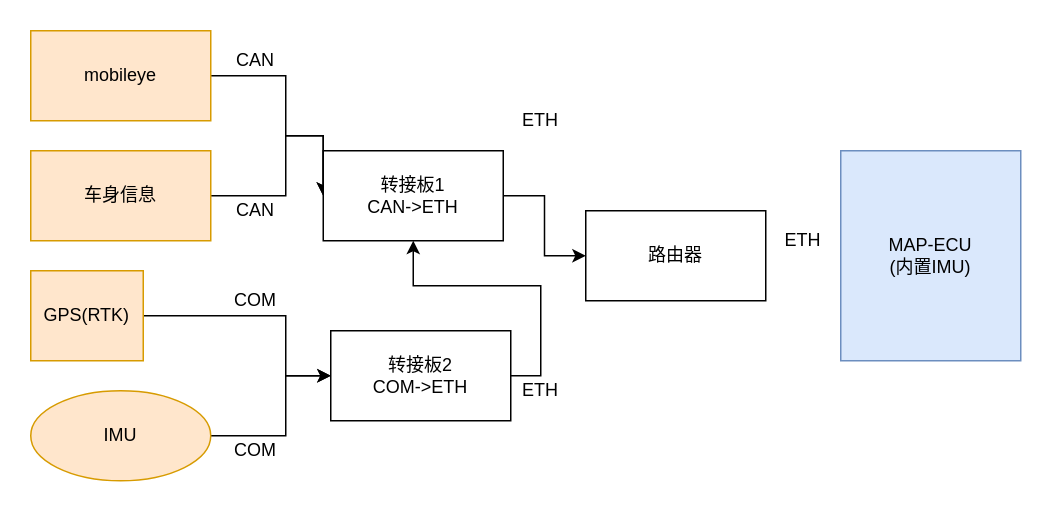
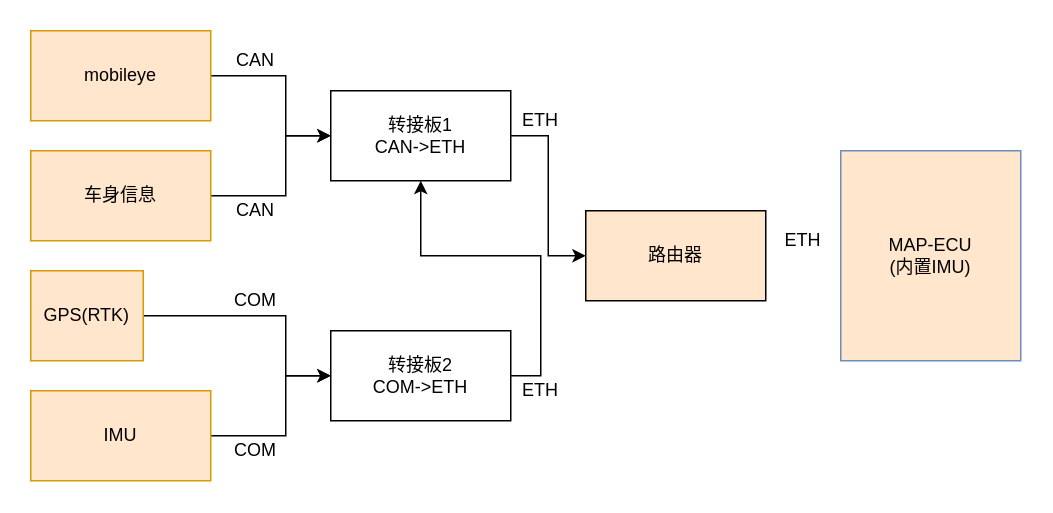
(413, 196) -> (421, 136)
(676, 256) -> (676, 256)
(931, 256) -> (931, 256)
(121, 436) -> (121, 436)
